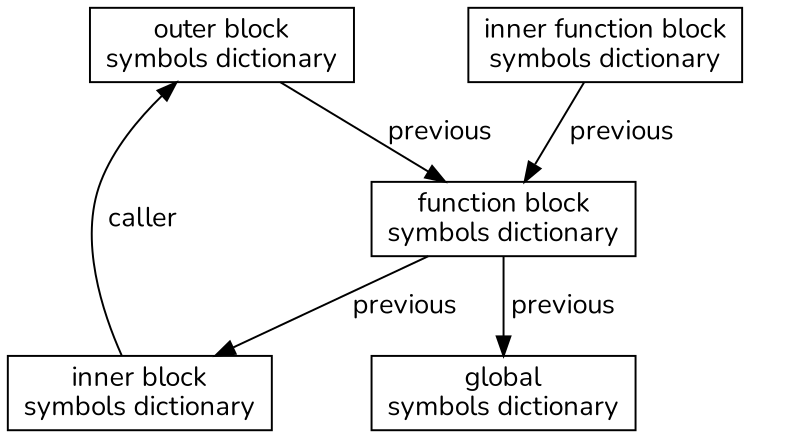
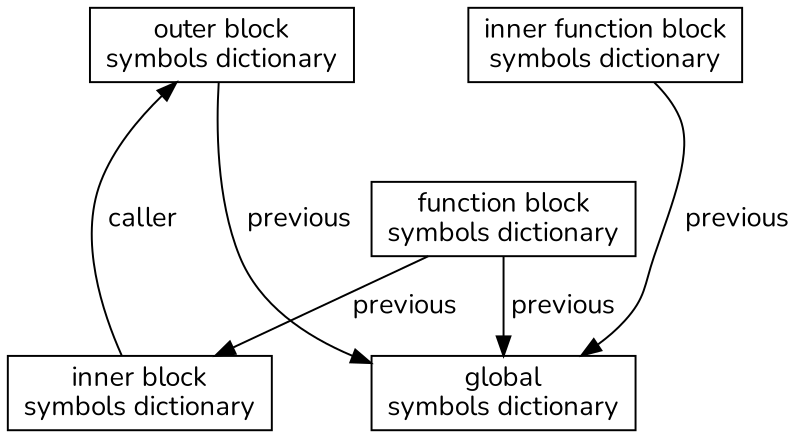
(560, 123) -> (667, 219)
(354, 127) -> (236, 246)
